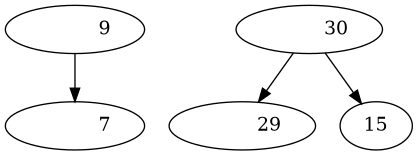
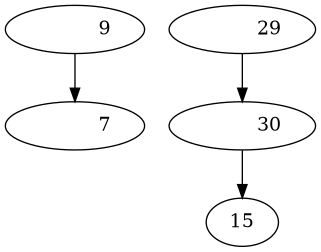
(280, 72) -> (242, 71)
